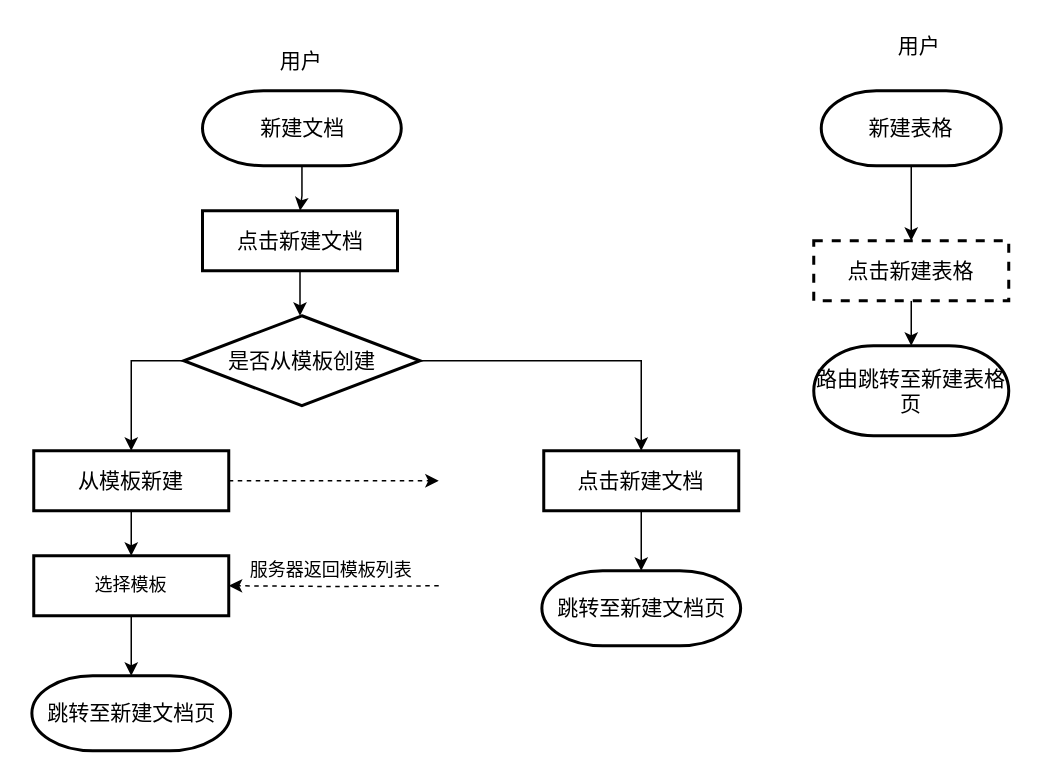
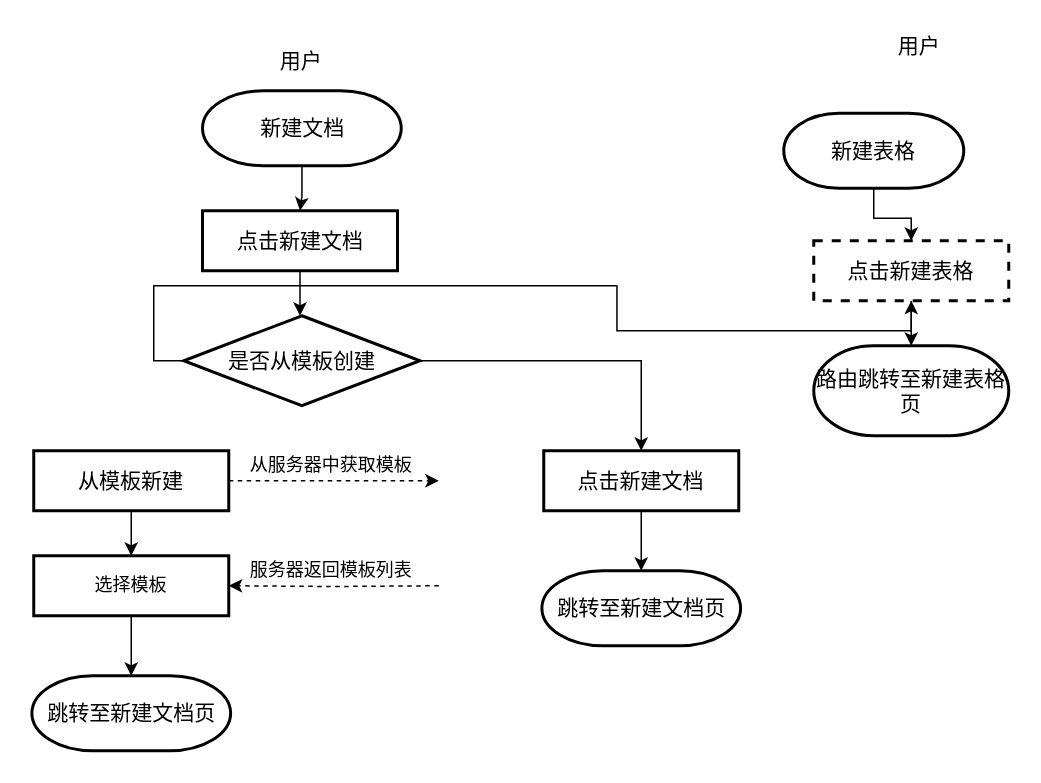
(911, 128) -> (874, 151)
(131, 388) -> (515, 286)
none -> (330, 466)
